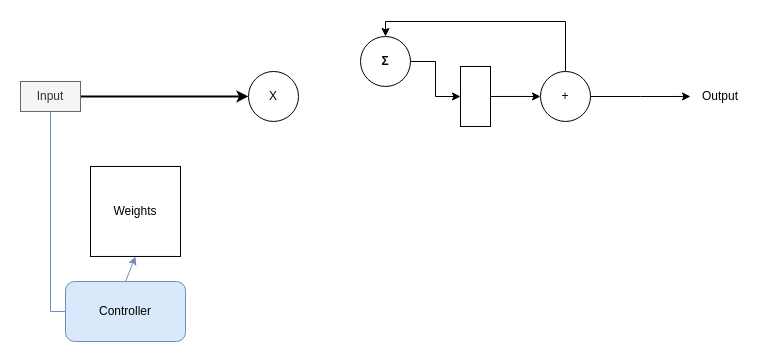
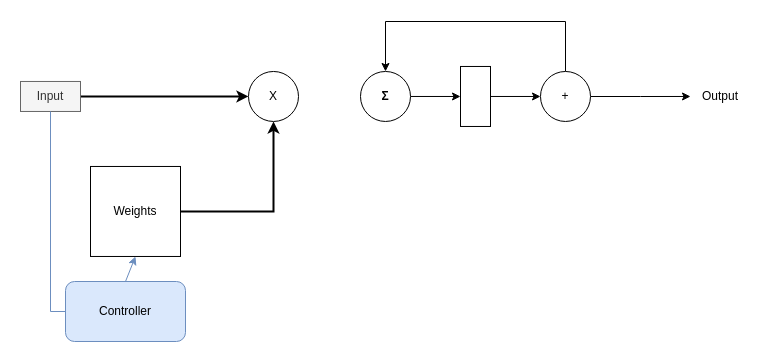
(386, 61) -> (386, 96)
none -> (268, 212)
